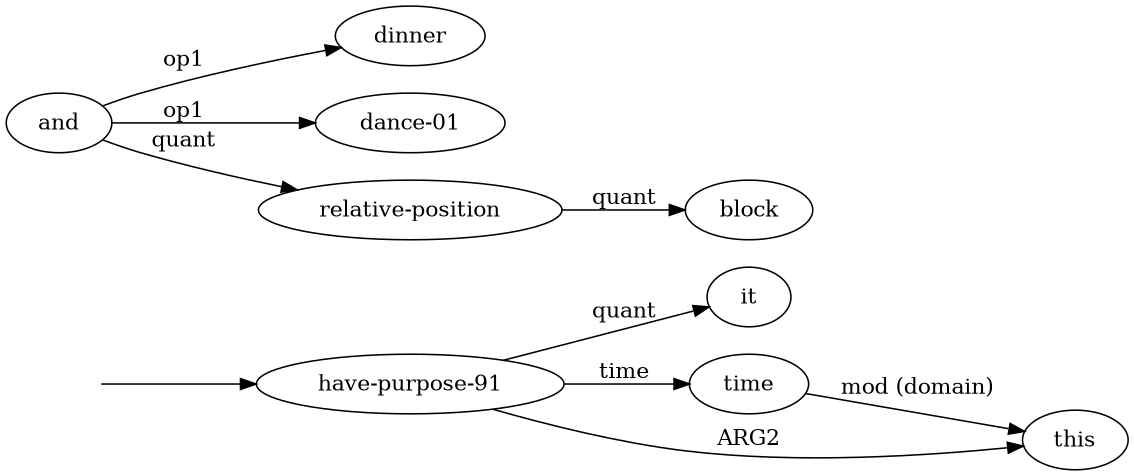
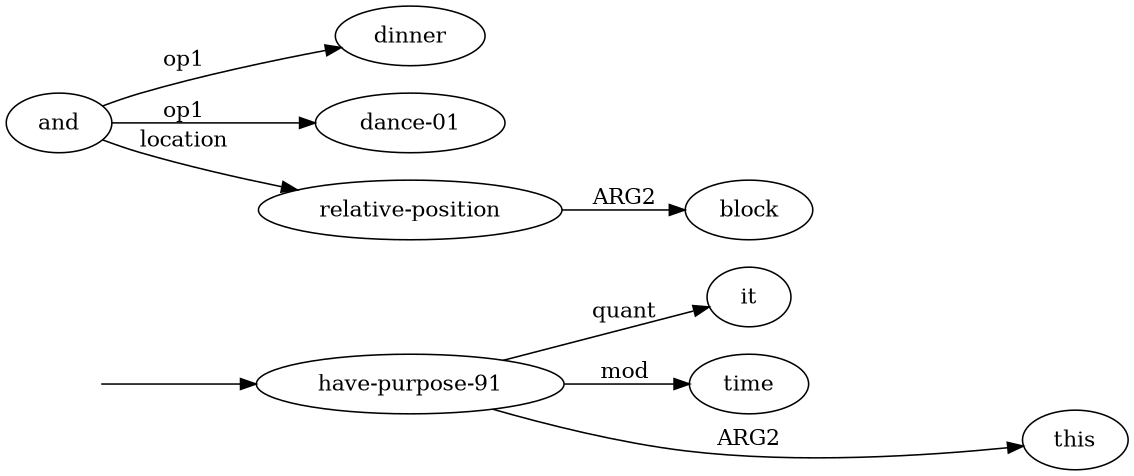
(184, 141) -> (184, 141)
(625, 198) -> (625, 198)
(625, 372) -> (625, 372)
(907, 411) -> none
